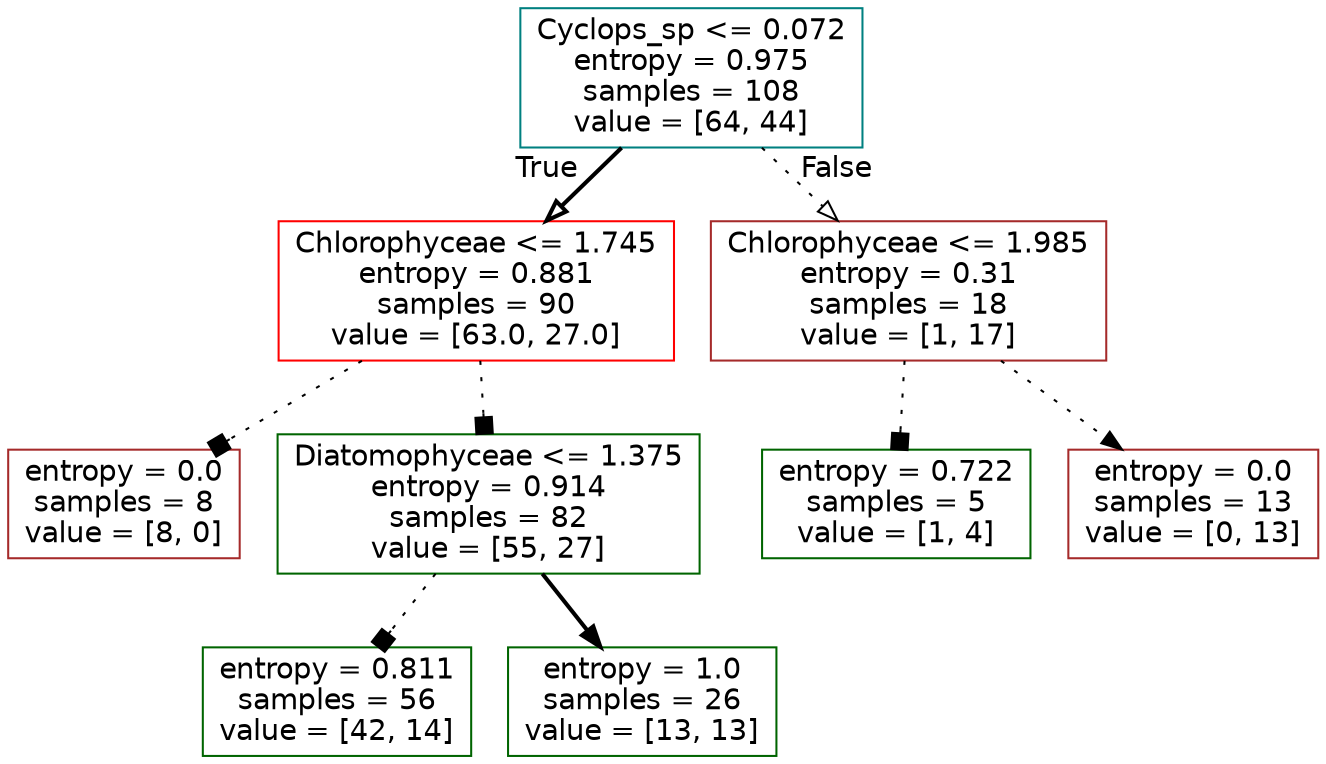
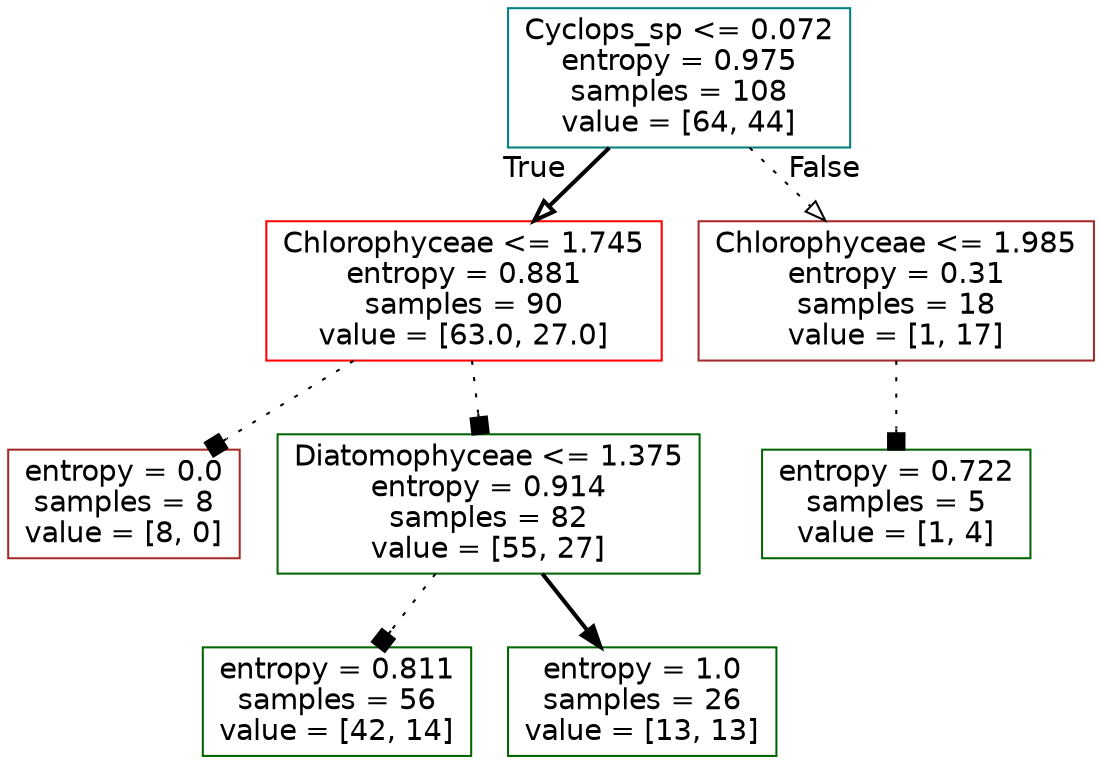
(1193, 504) -> none
